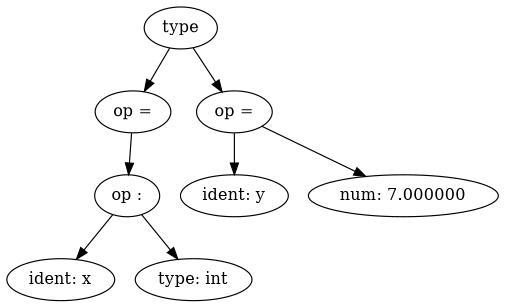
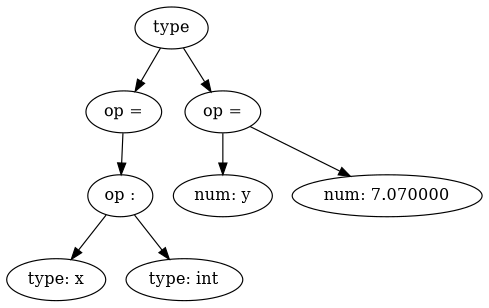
(234, 196) -> (223, 196)
(403, 196) -> (387, 196)
(61, 280) -> (56, 280)
